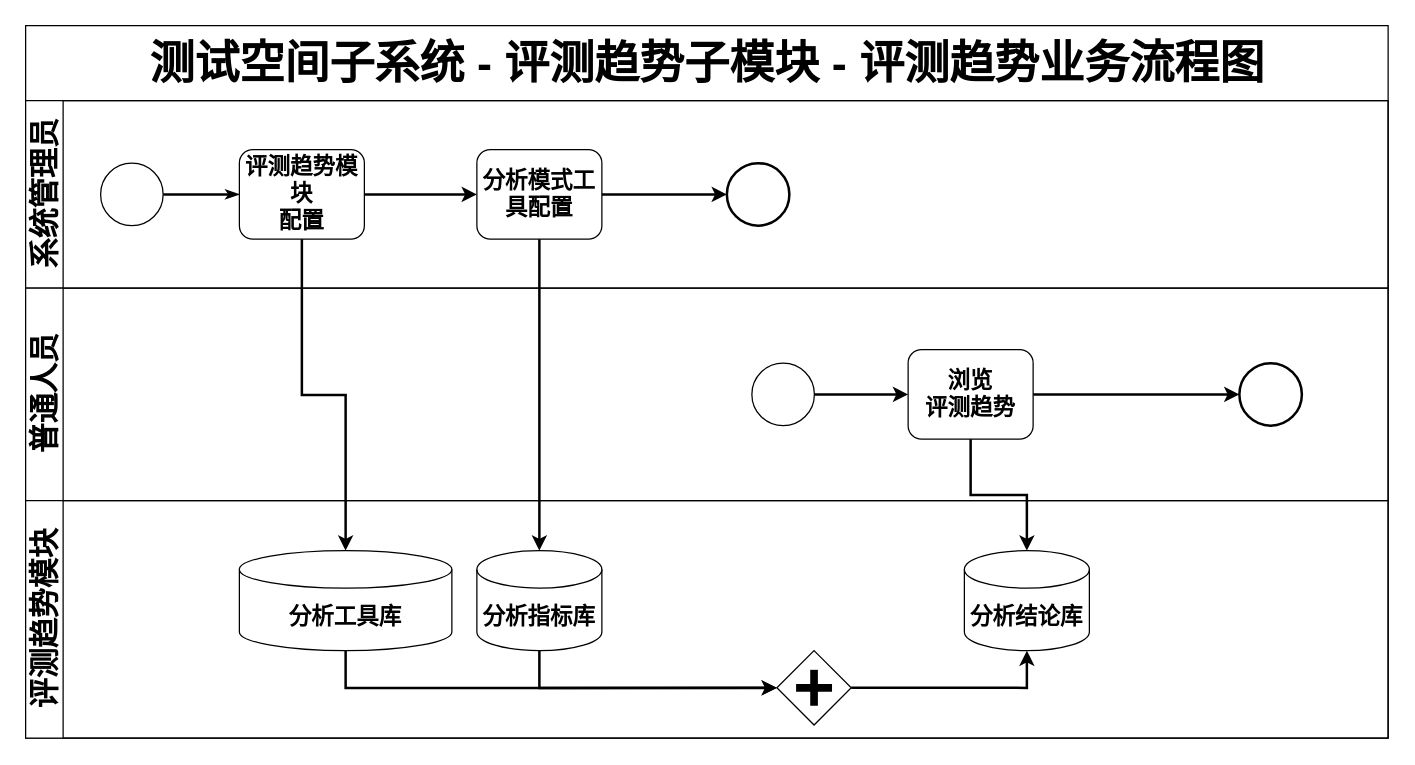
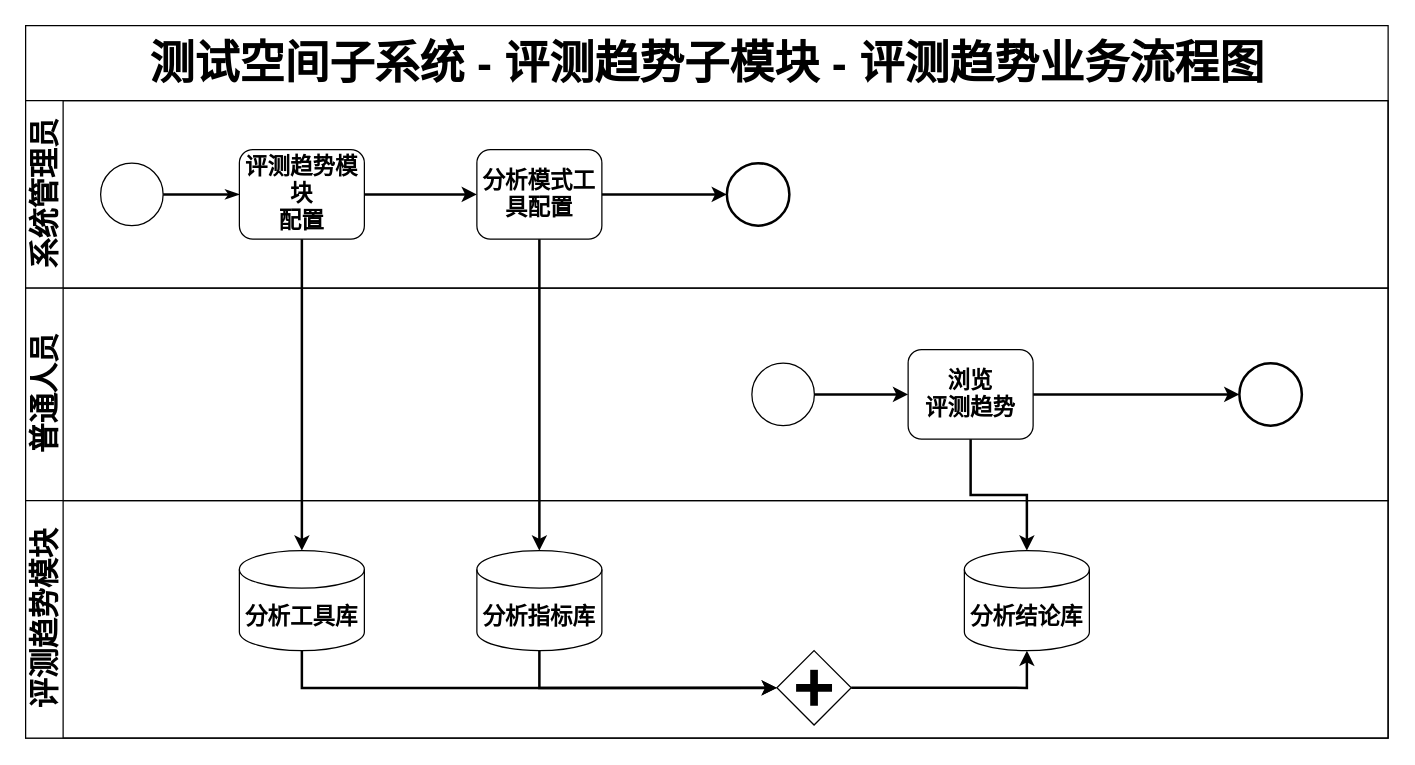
(346, 601) -> (302, 601)
